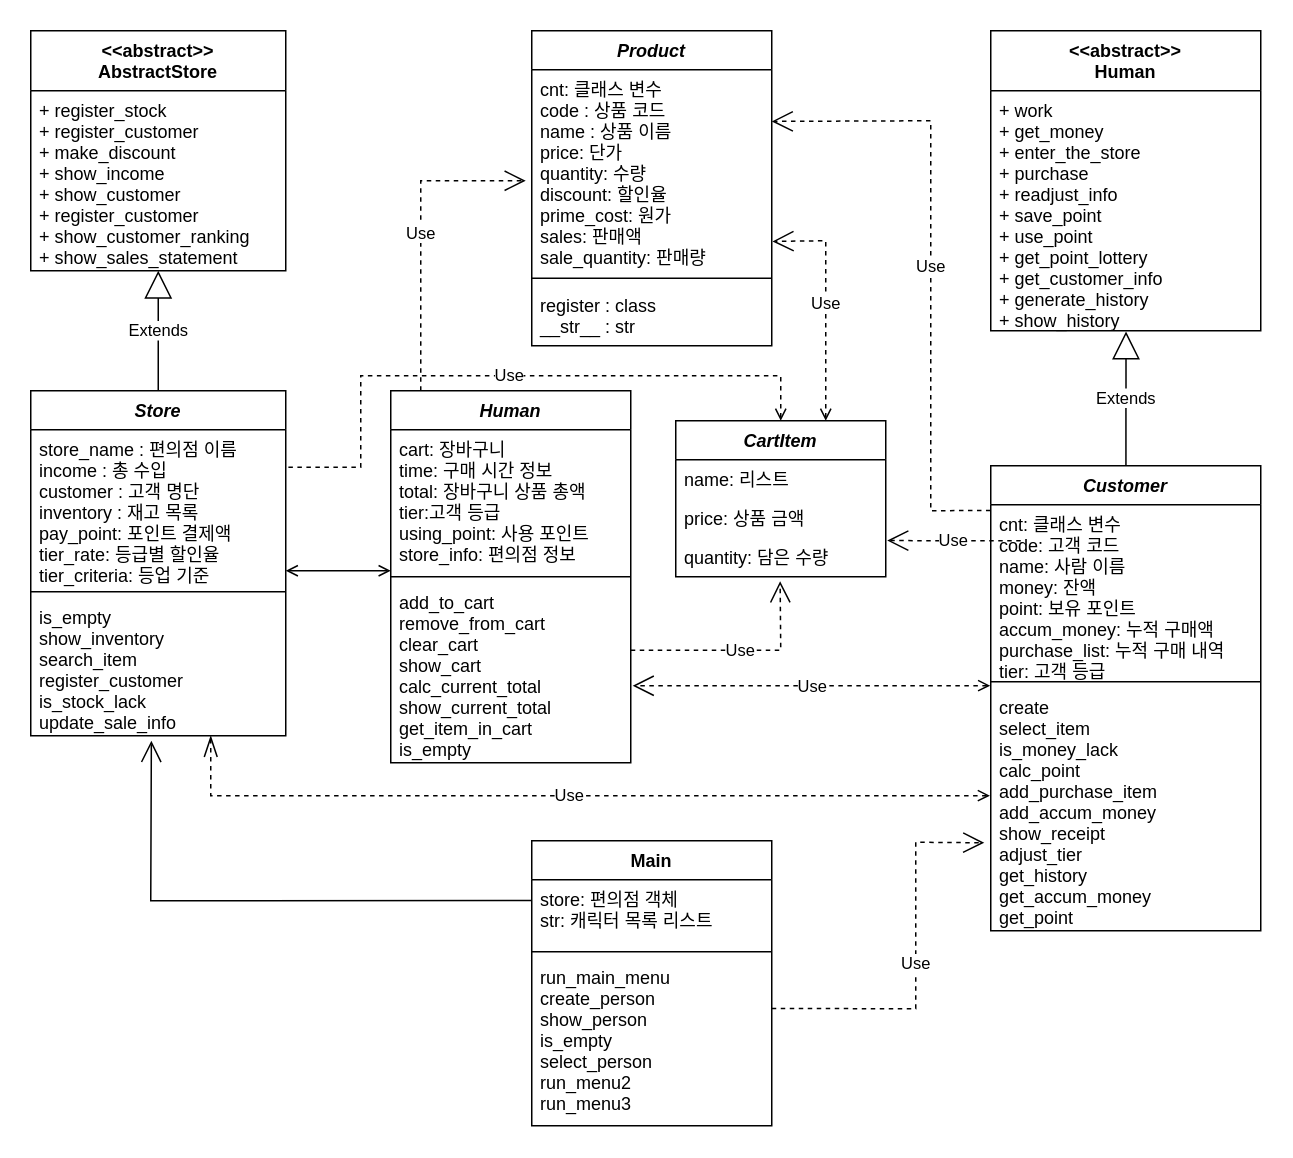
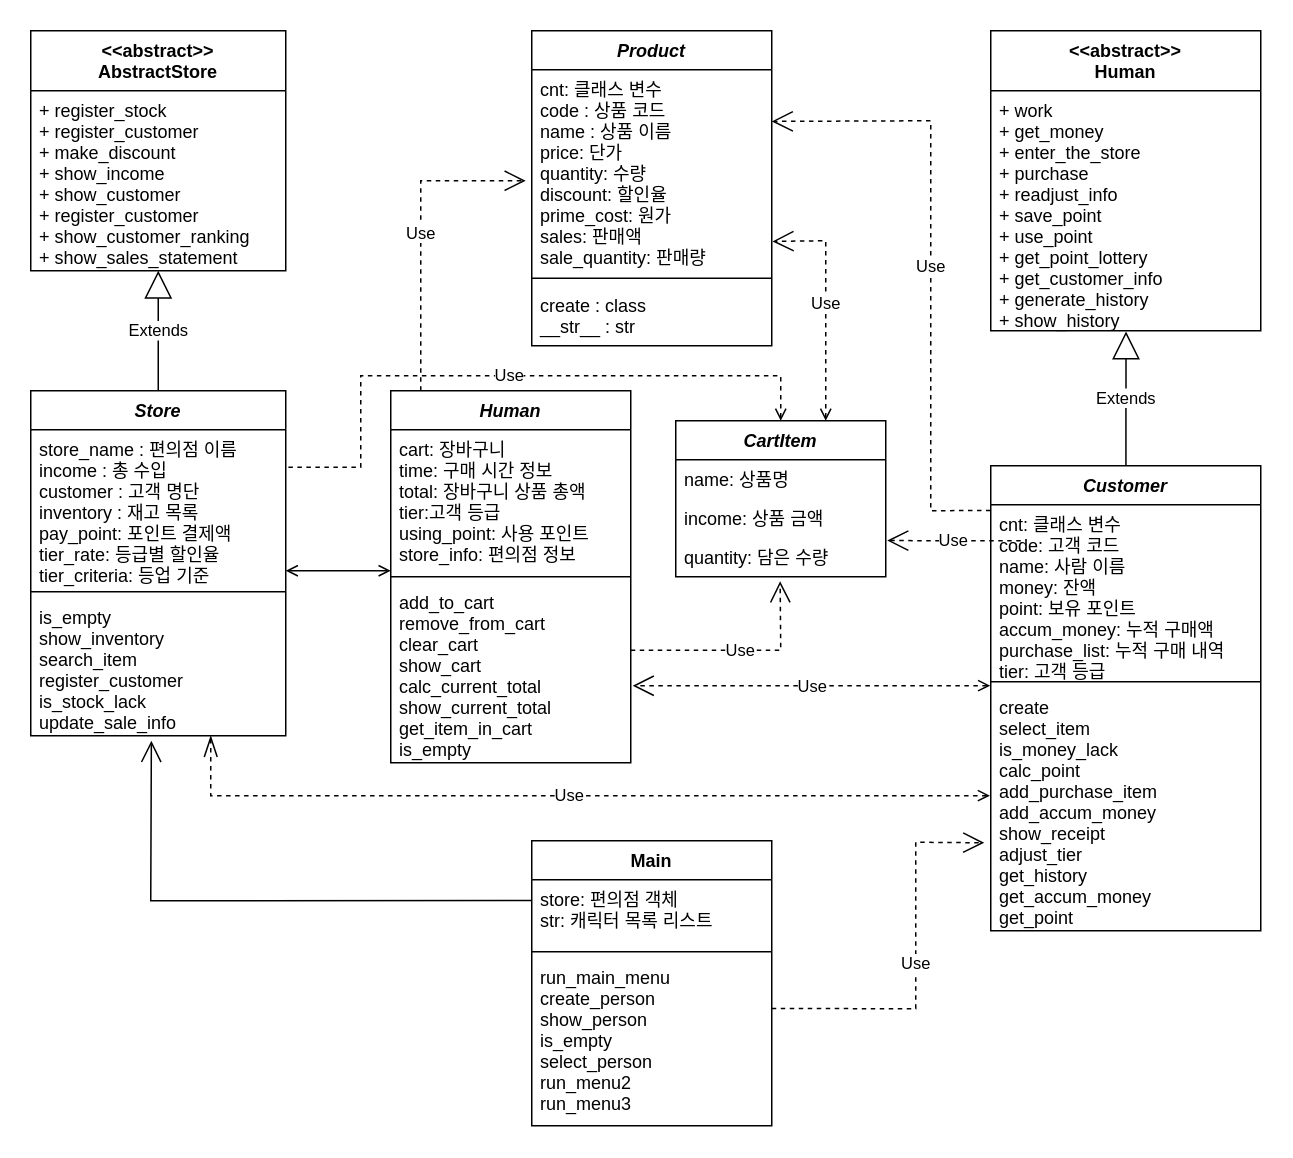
(609, 306) -> (601, 306)
(737, 480) -> (737, 480)
(751, 519) -> (756, 519)
